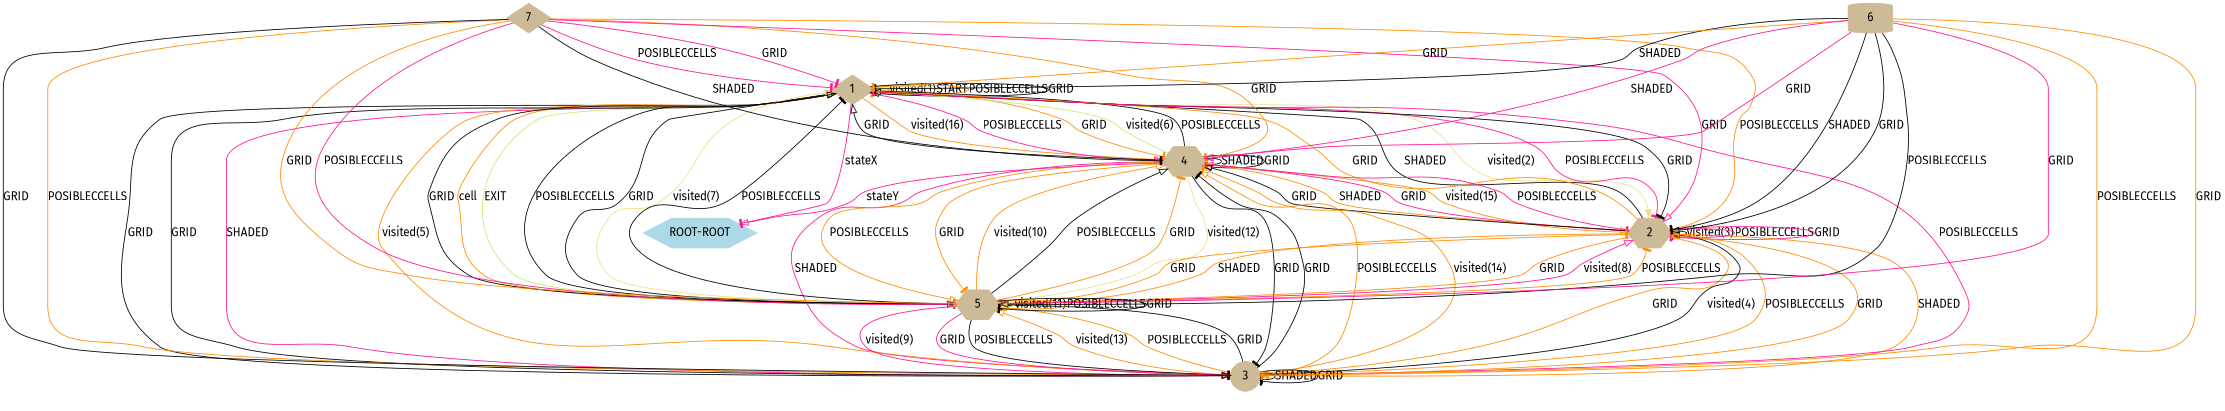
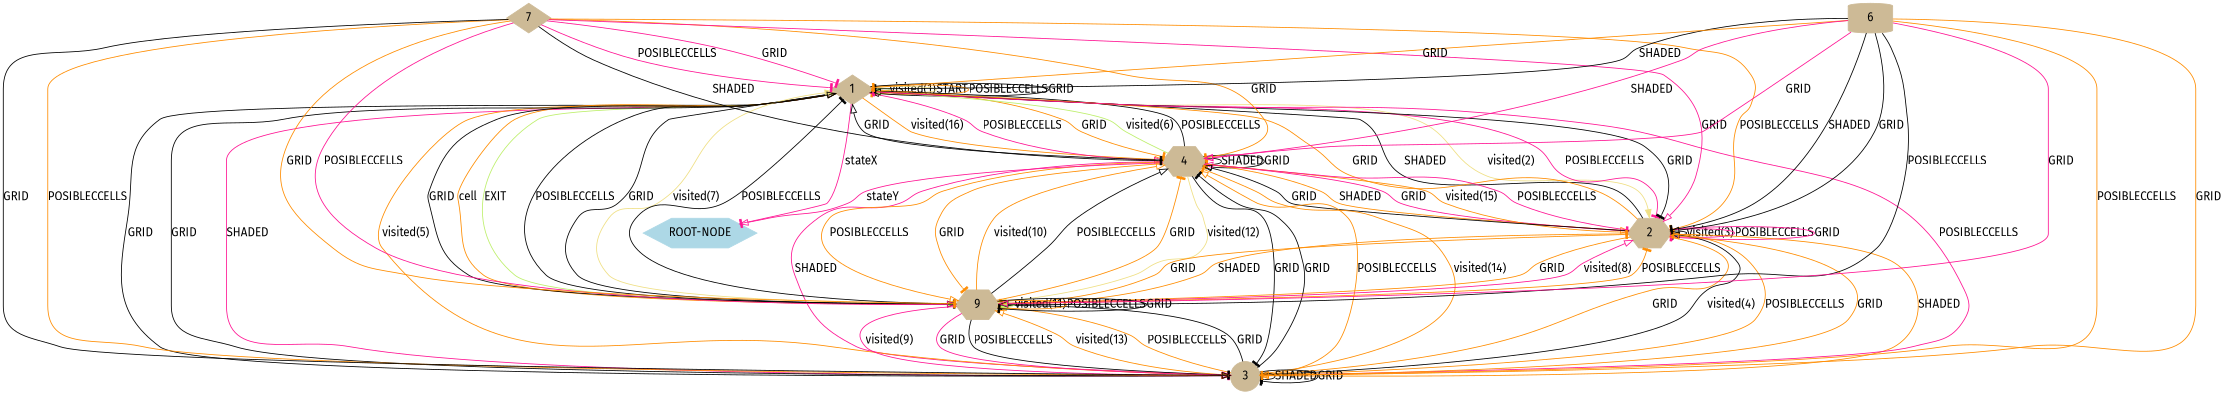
(700, 233) -> (700, 233)
(978, 305) -> (978, 305)
